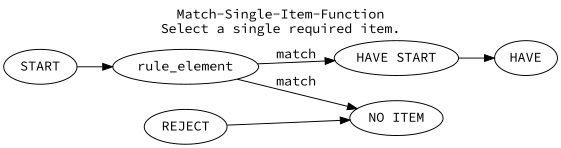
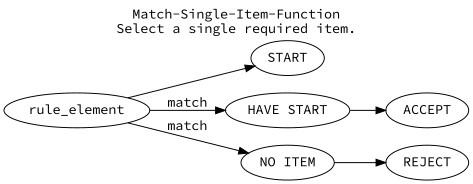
(526, 58) -> (427, 110)
(90, 67) -> (187, 83)
(284, 123) -> (355, 163)
